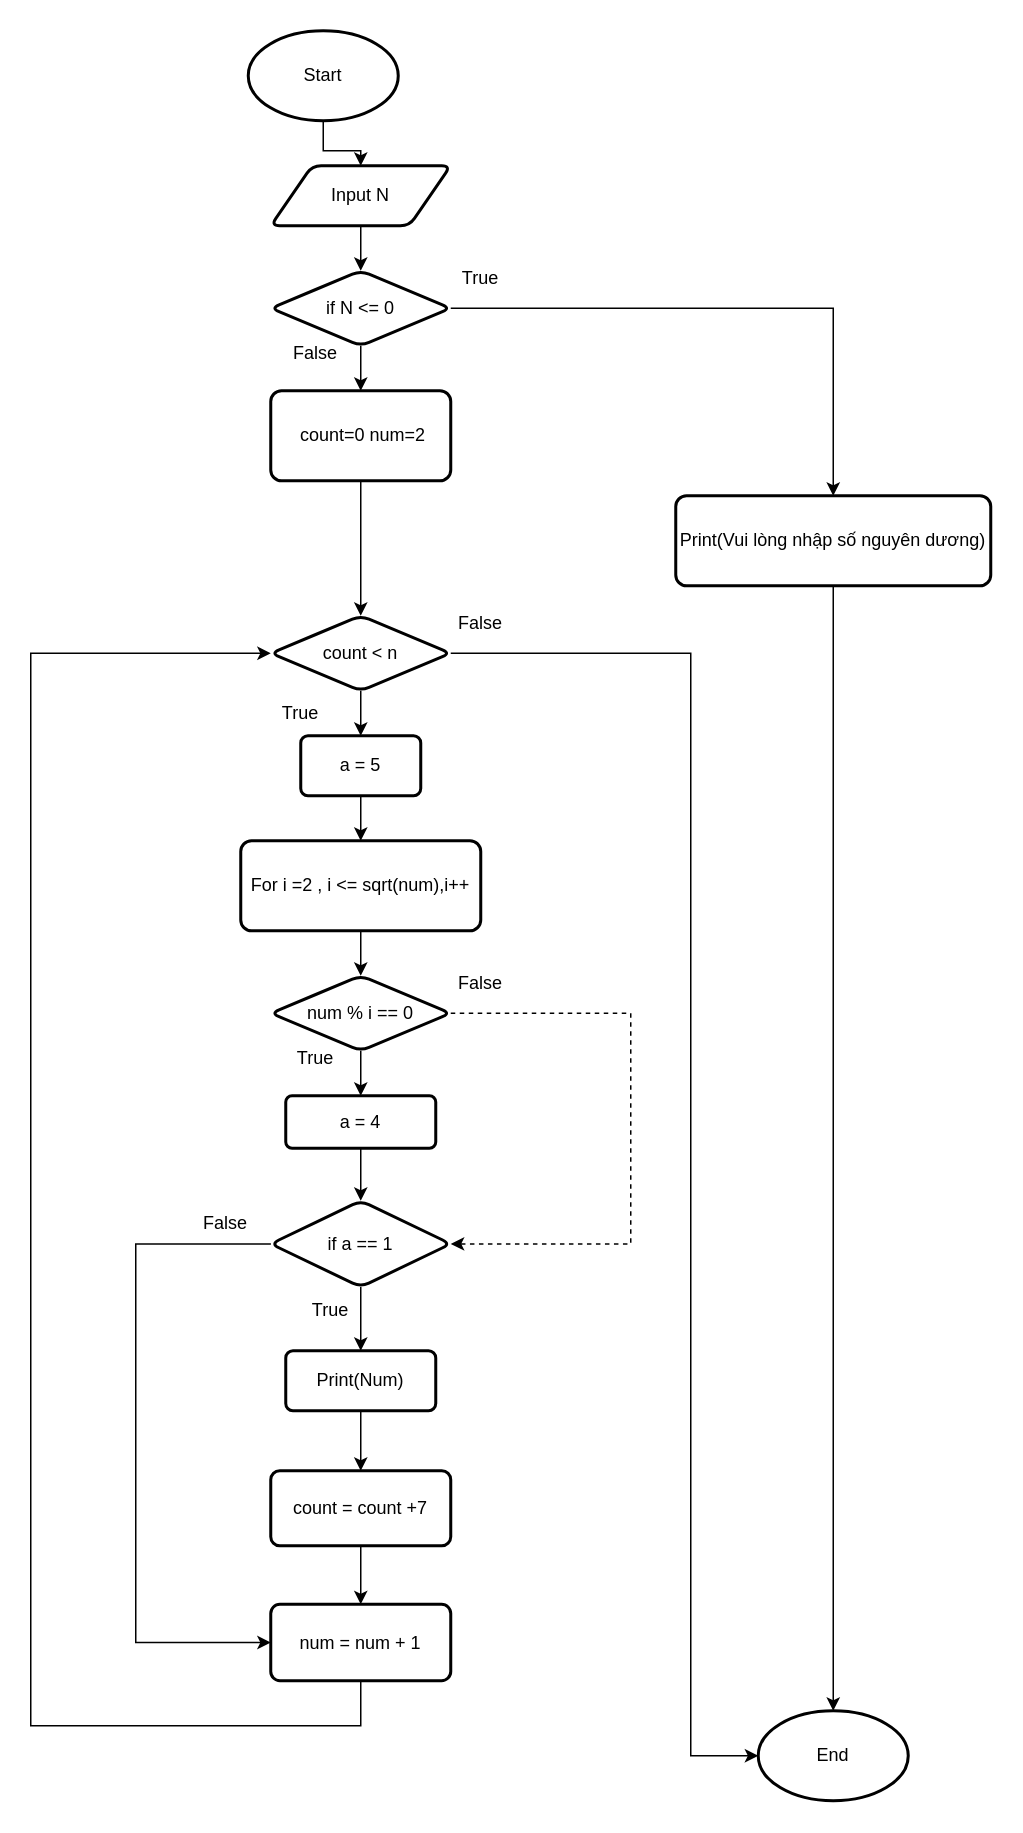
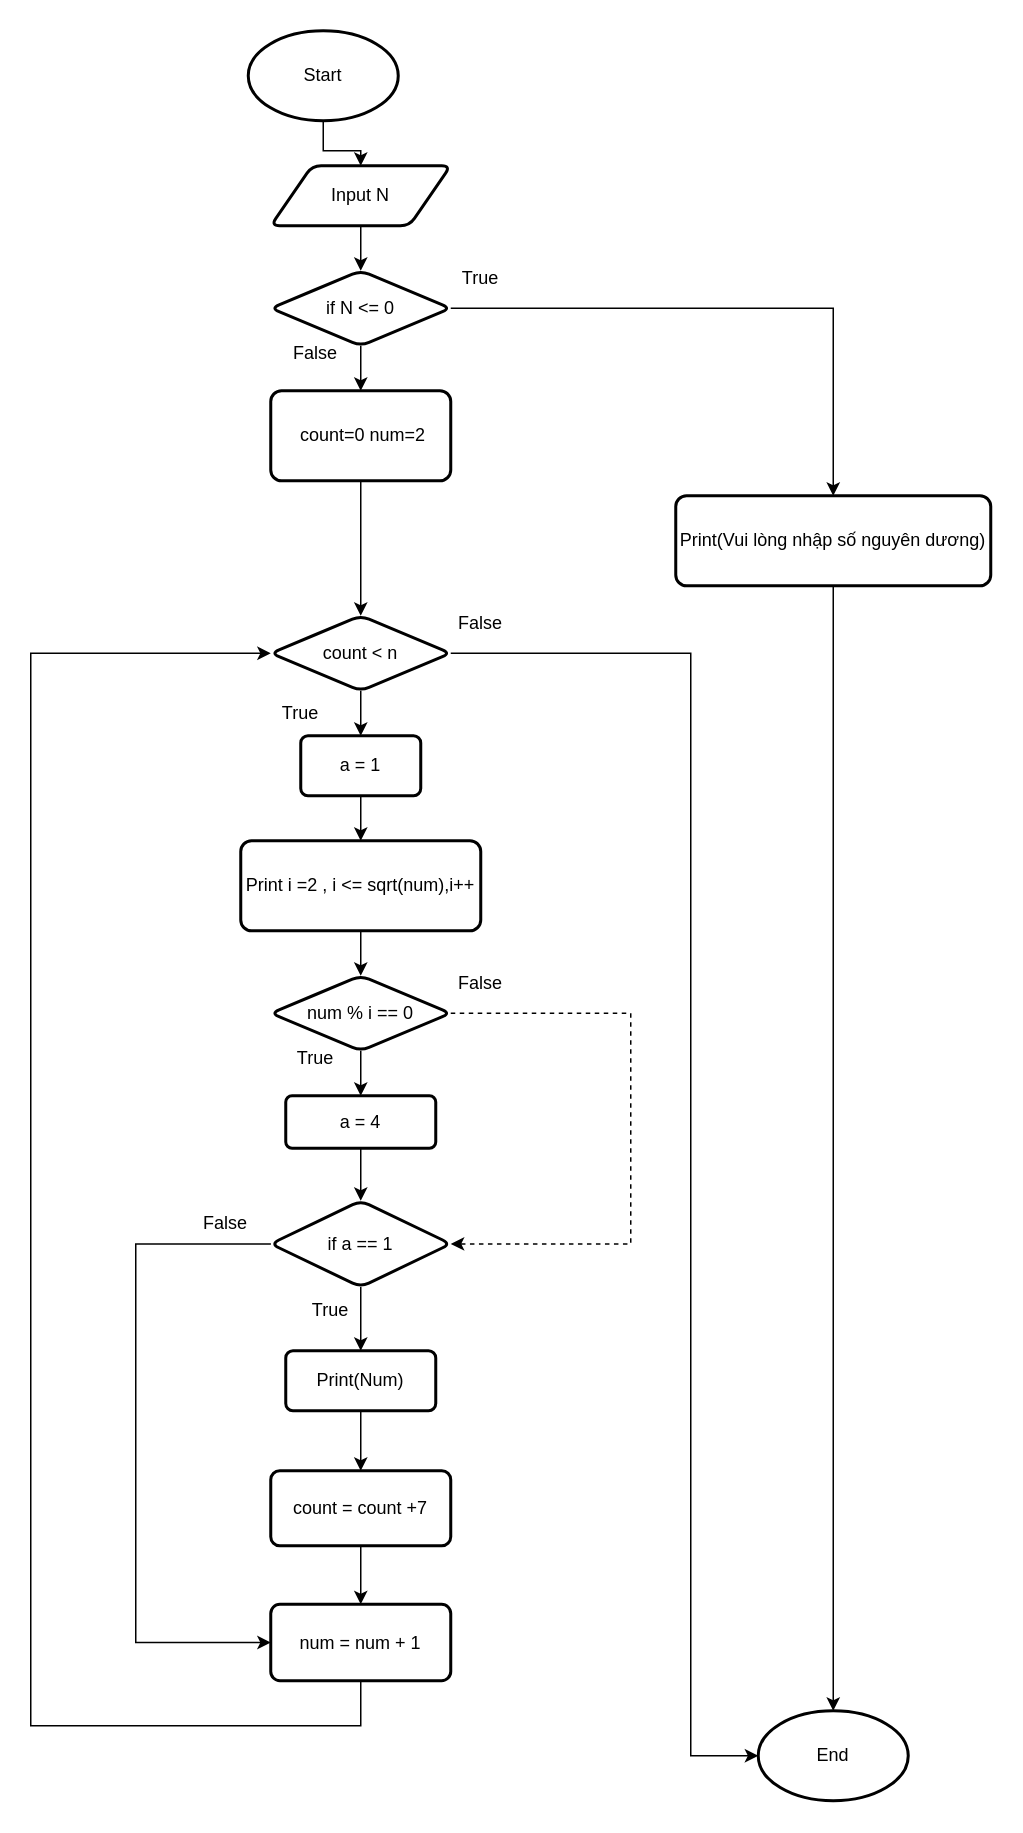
(361, 766) -> (361, 766)
(361, 886) -> (361, 886)
